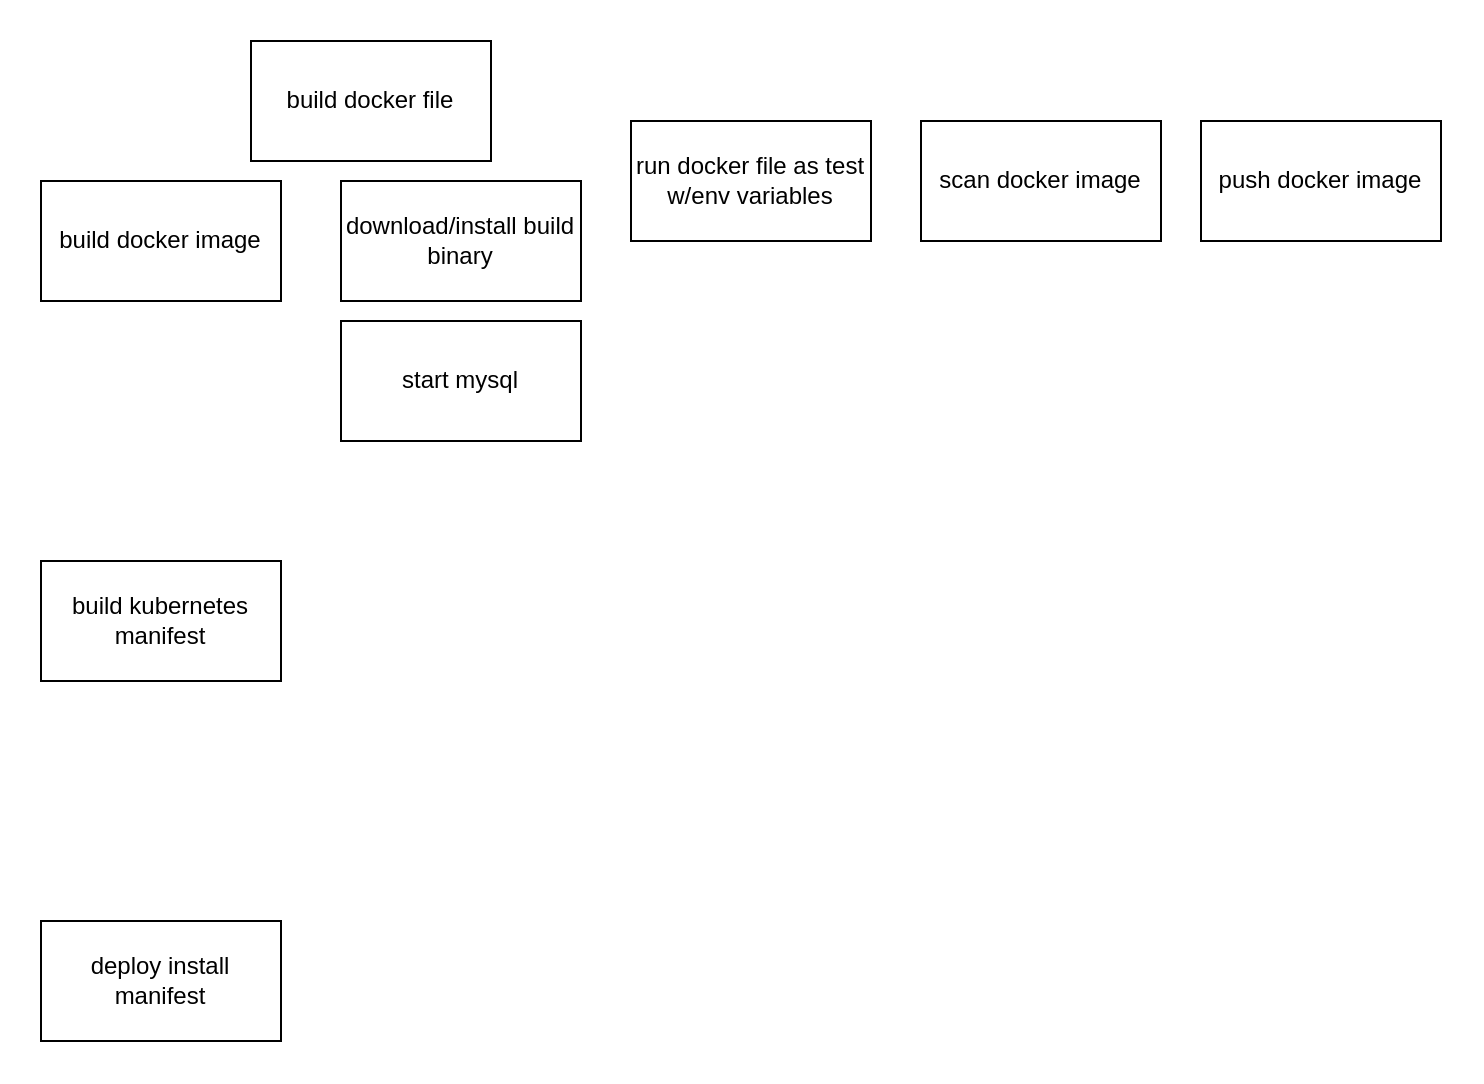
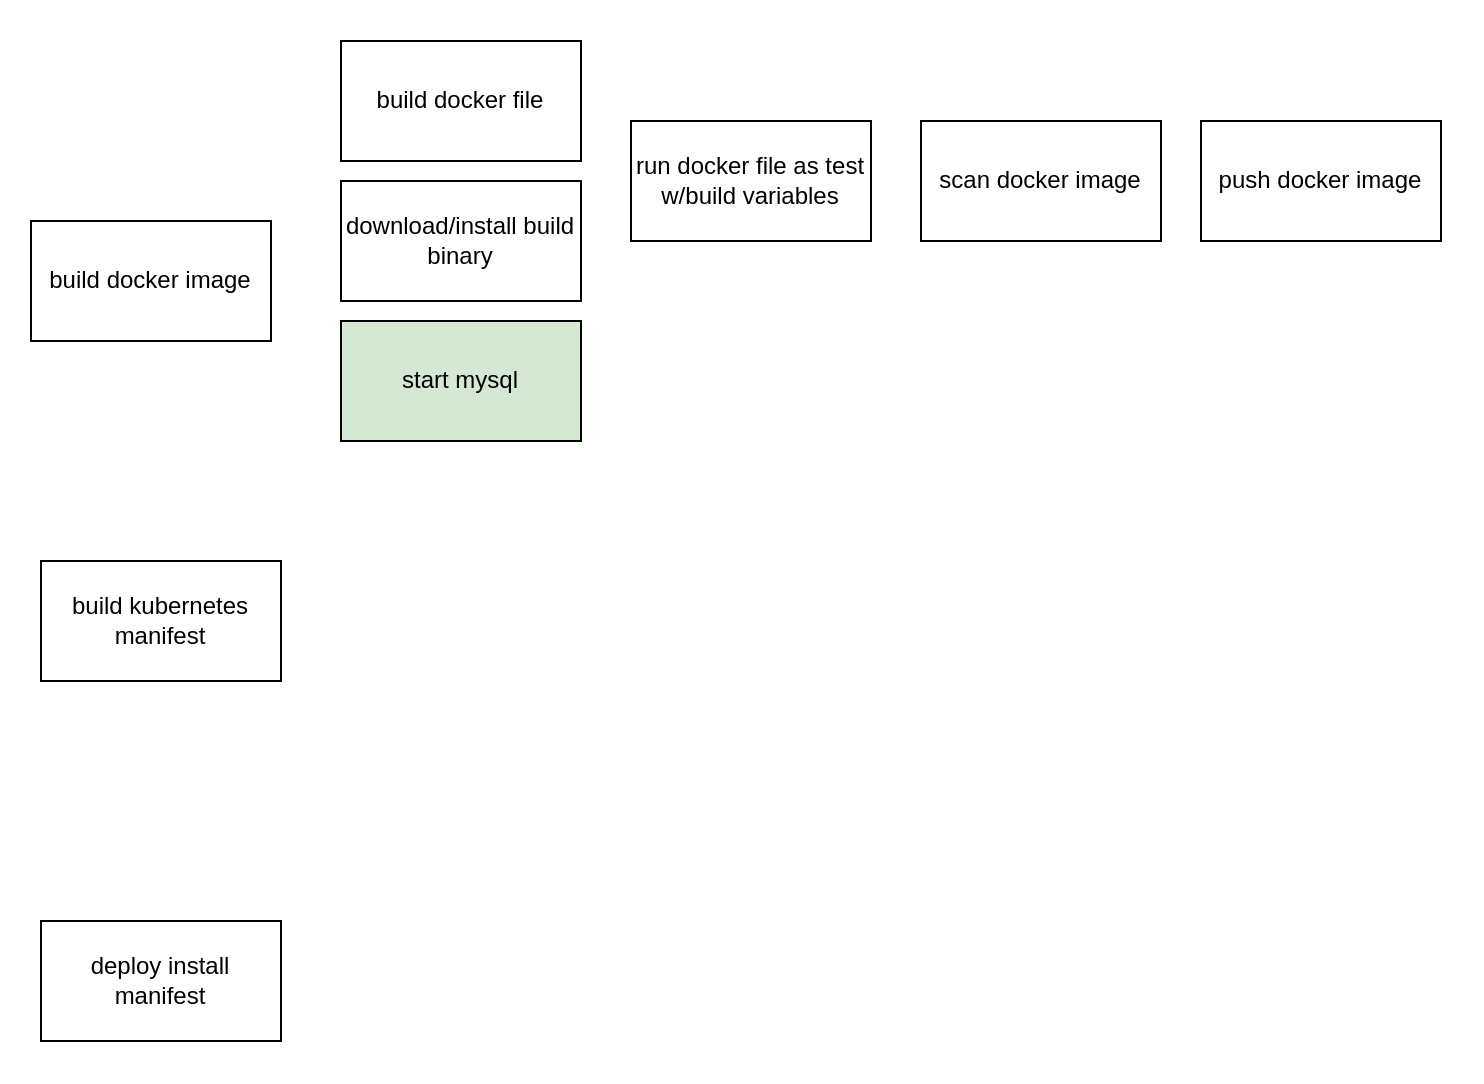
(371, 101) -> (461, 101)
(751, 181) -> (751, 181)
(161, 241) -> (151, 281)
(461, 381) -> (461, 381)
